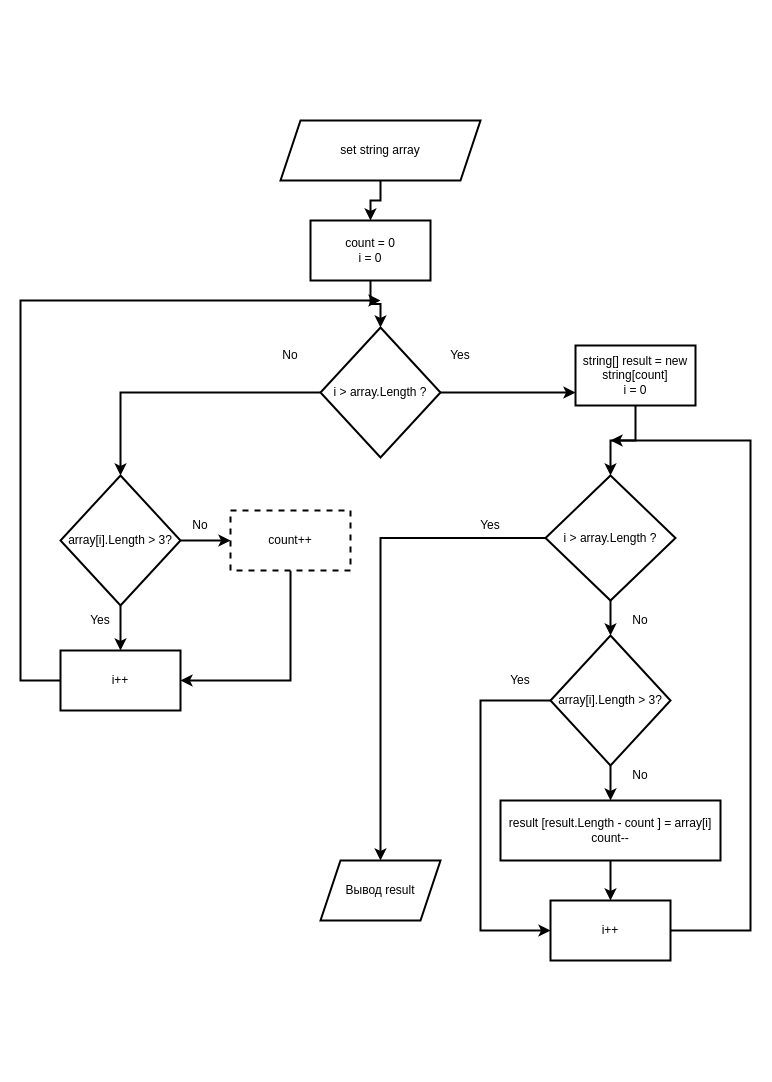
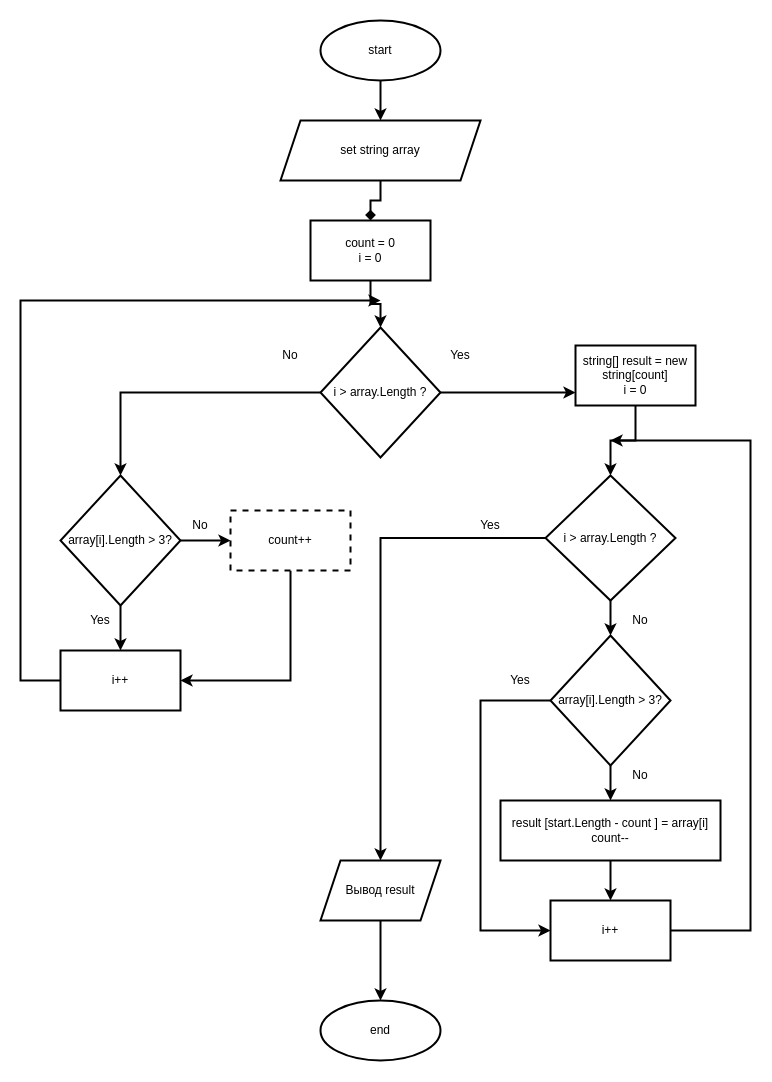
none -> (381, 51)
none -> (381, 96)
(371, 210) -> (371, 209)
(611, 831) -> (611, 831)
none -> (381, 956)
none -> (381, 1031)
